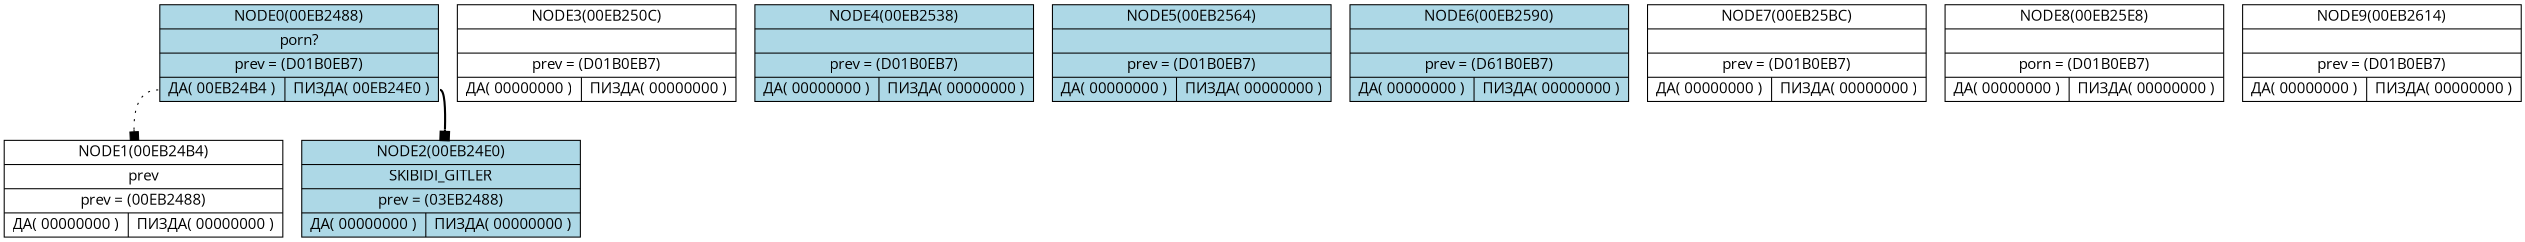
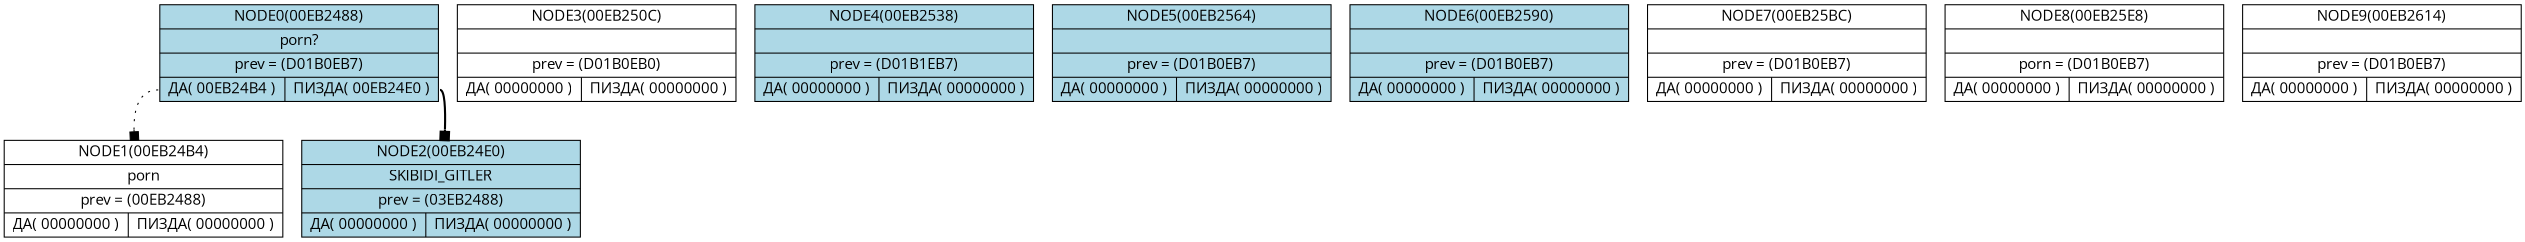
(597, 65) -> (597, 65)
(894, 65) -> (894, 65)
(1489, 65) -> (1489, 65)
(144, 176) -> (144, 176)
